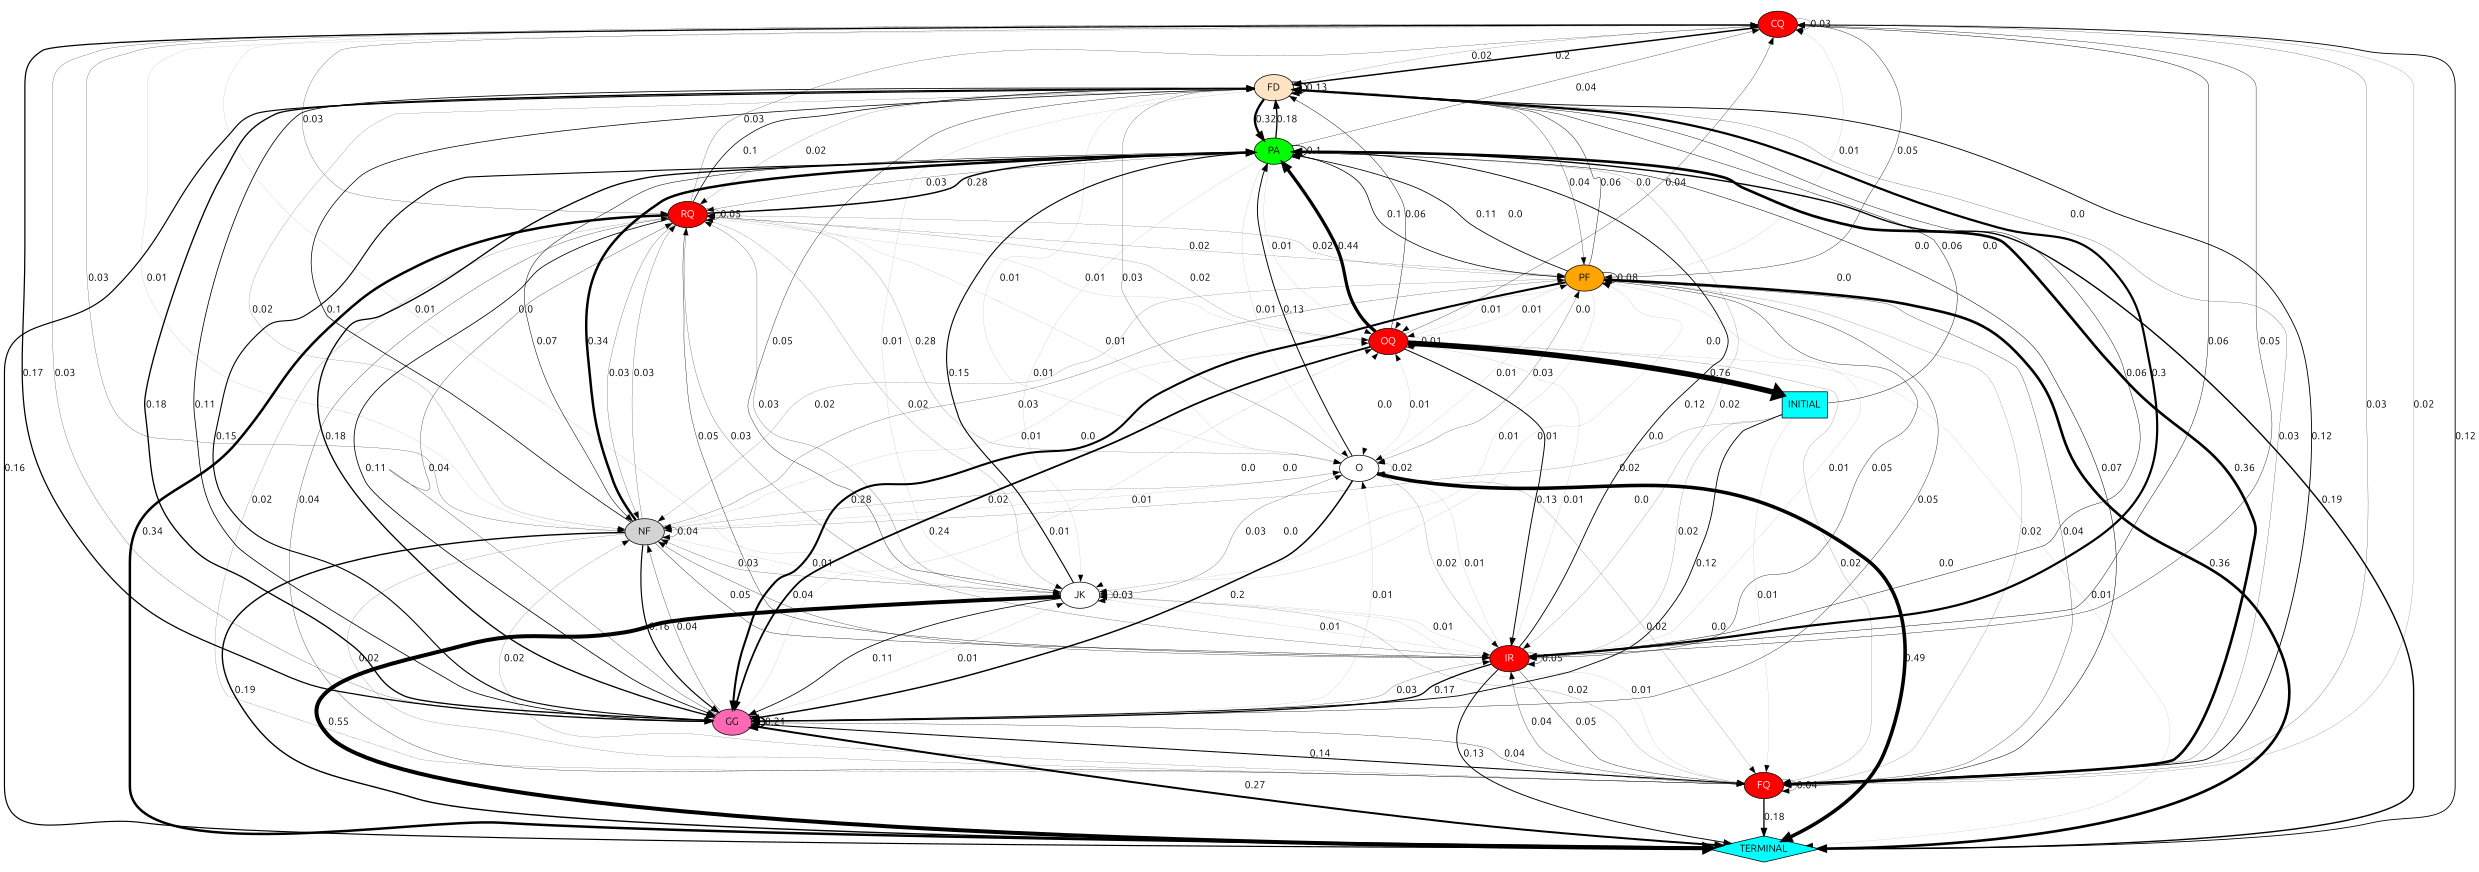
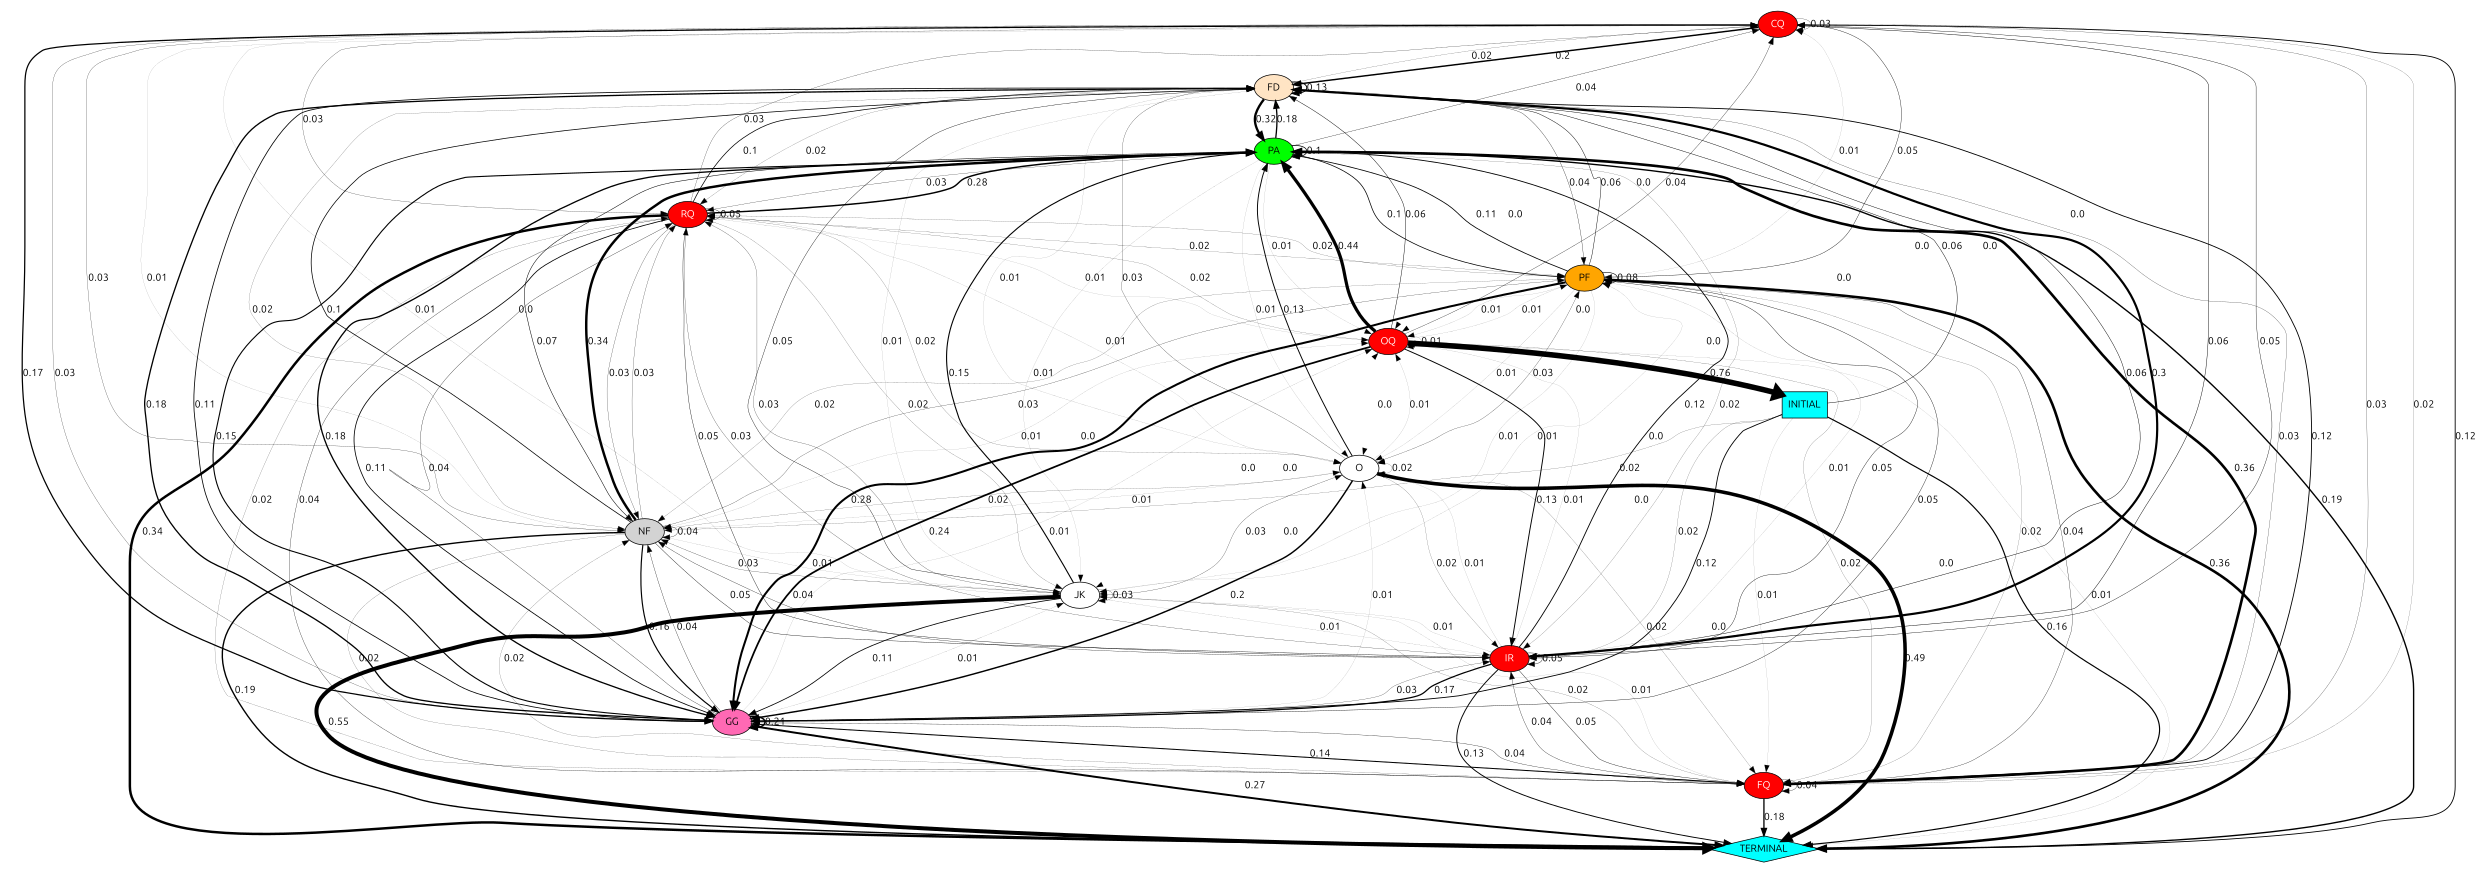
(1995, 317) -> none
(926, 341) -> (926, 341)
(4, 754) -> (2136, 694)
